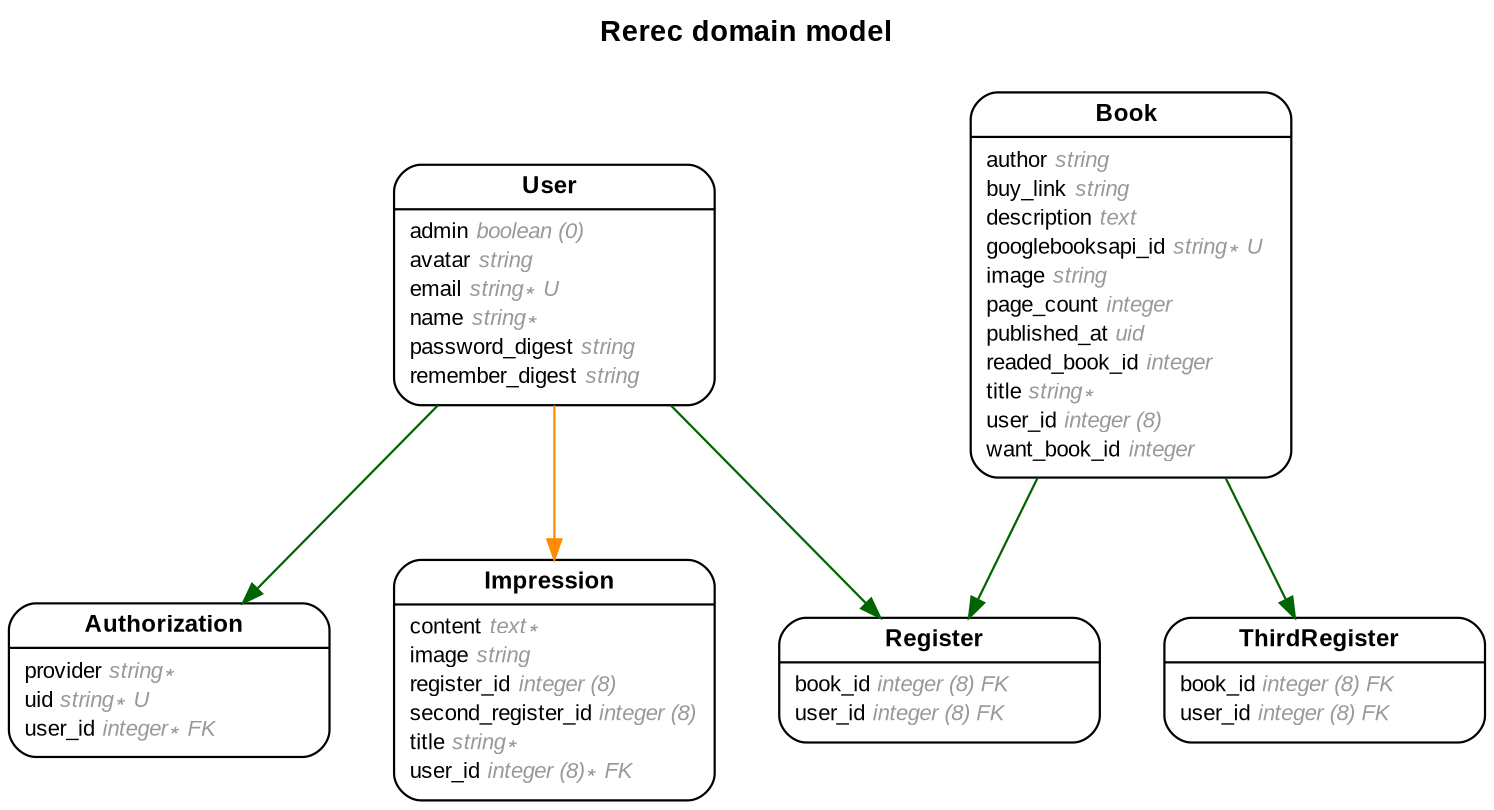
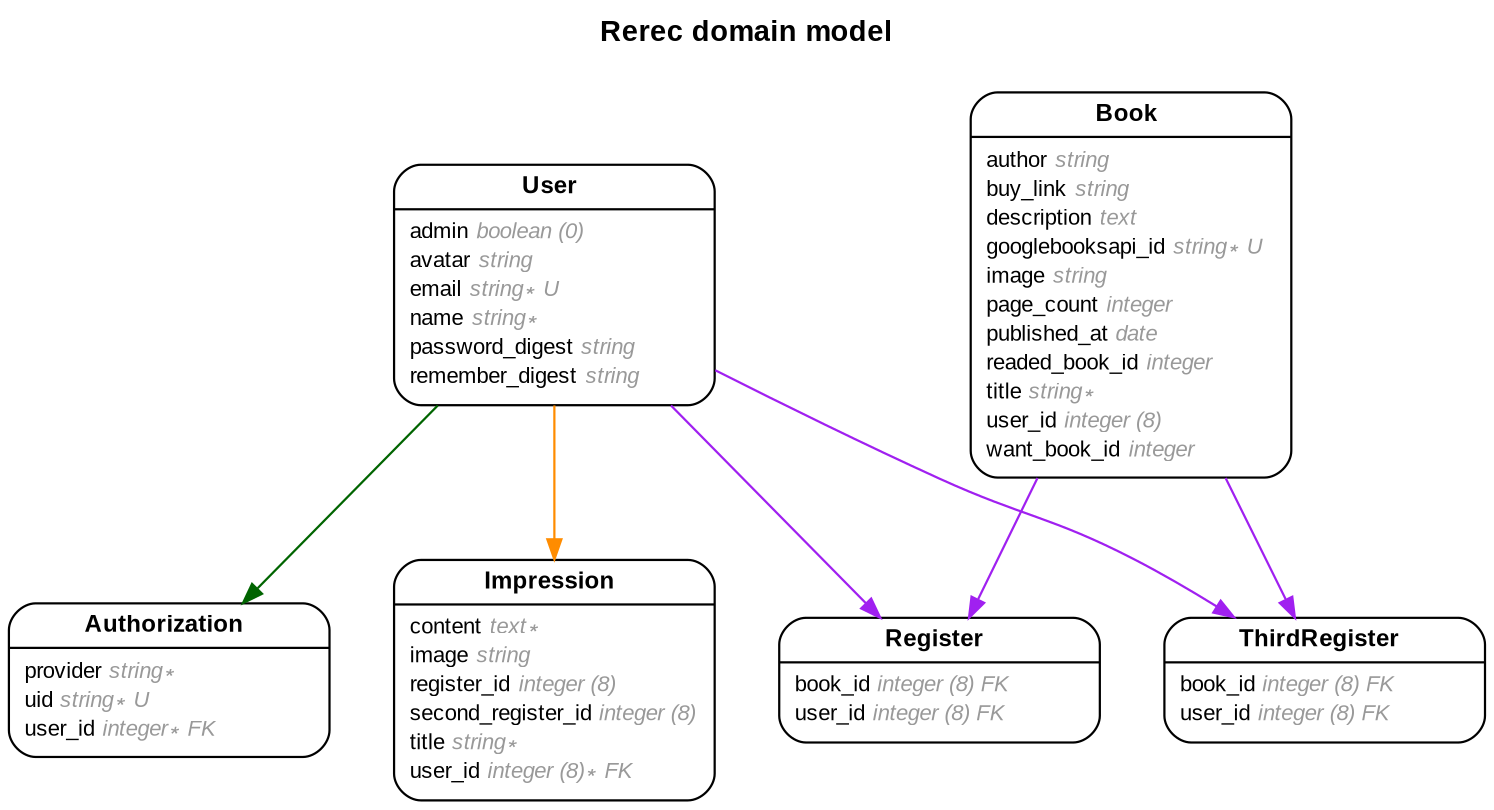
(1130, 334) -> (1137, 334)
none -> (966, 490)
(768, 504) -> (768, 504)
(1008, 539) -> (1008, 539)
(1256, 539) -> (1256, 539)
